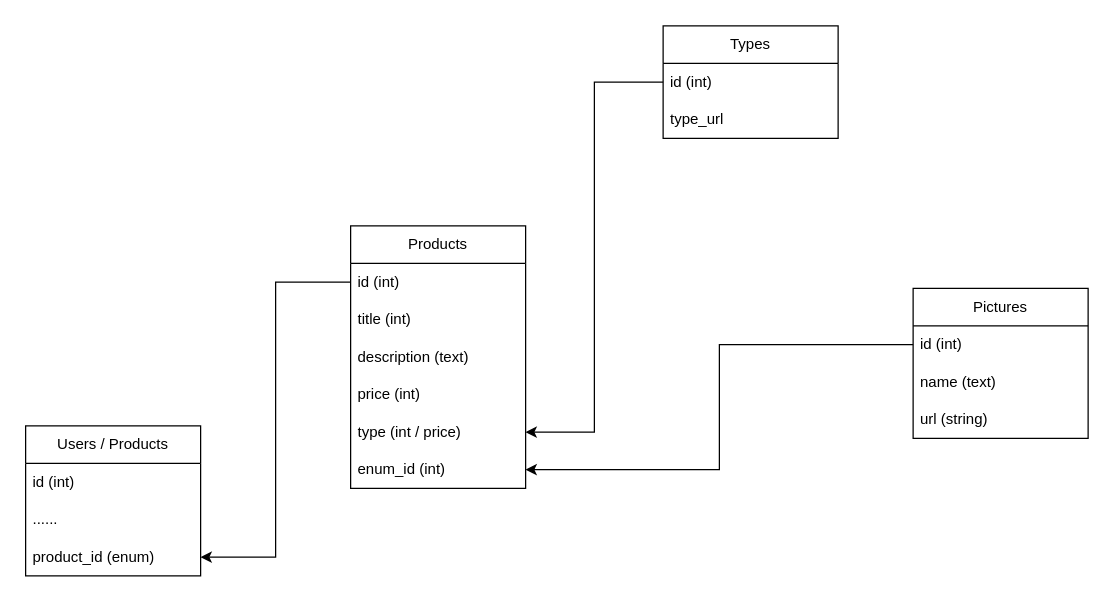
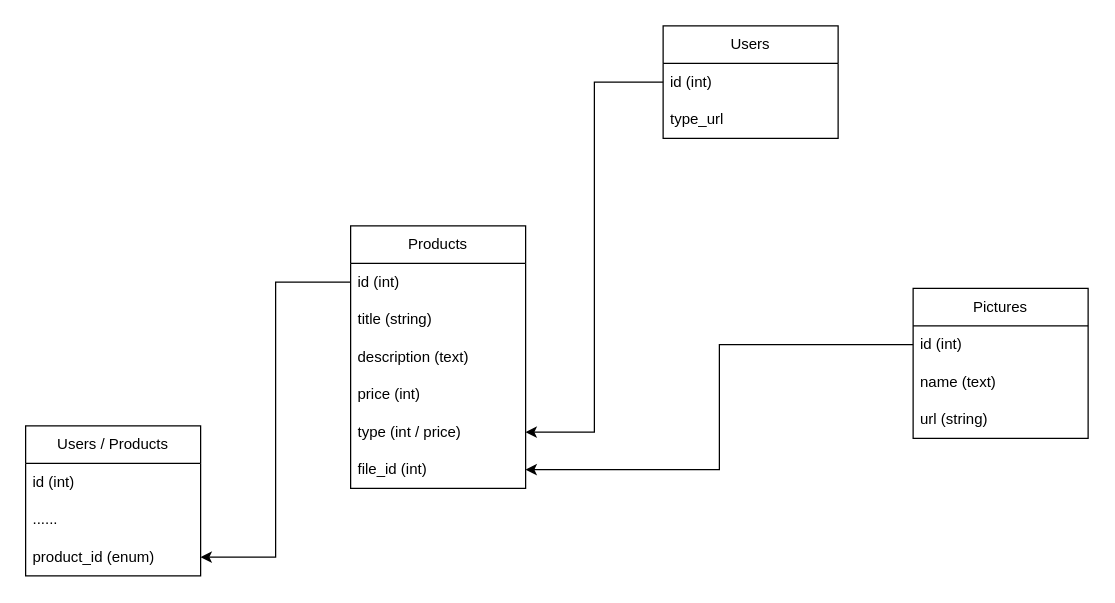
(751, 44) -> (751, 44)
(397, 319) -> (409, 319)
(407, 469) -> (403, 469)
